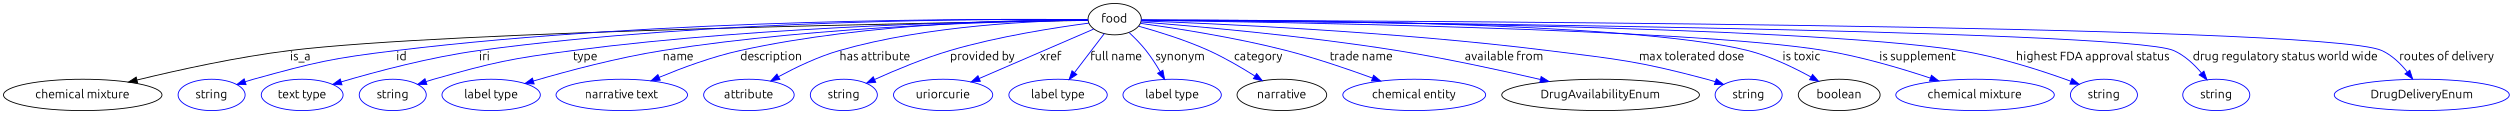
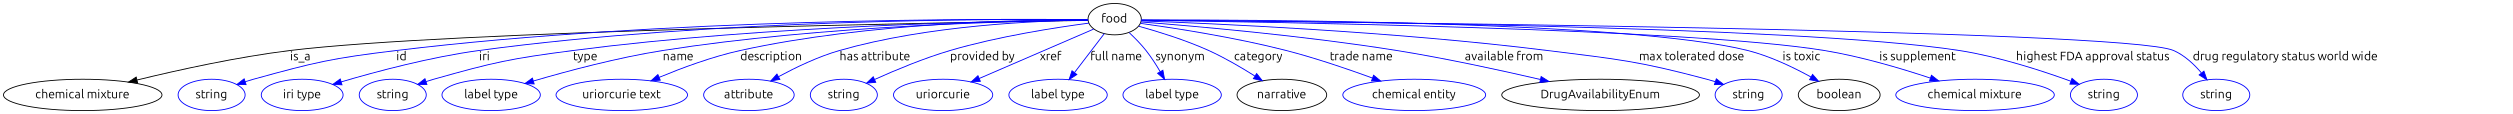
(302, 95) -> (302, 95)
(622, 95) -> (622, 95)
(2422, 95) -> none
